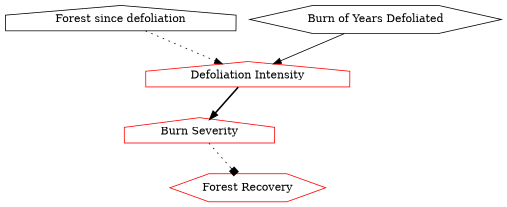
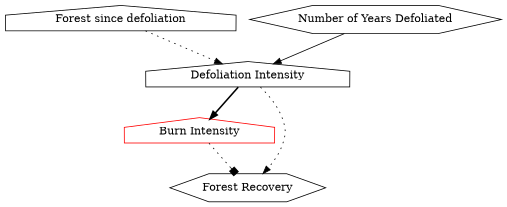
(376, 19) -> (376, 19)
(248, 76) -> (248, 76)
none -> (285, 126)
(199, 132) -> (199, 132)
(248, 188) -> (248, 188)
